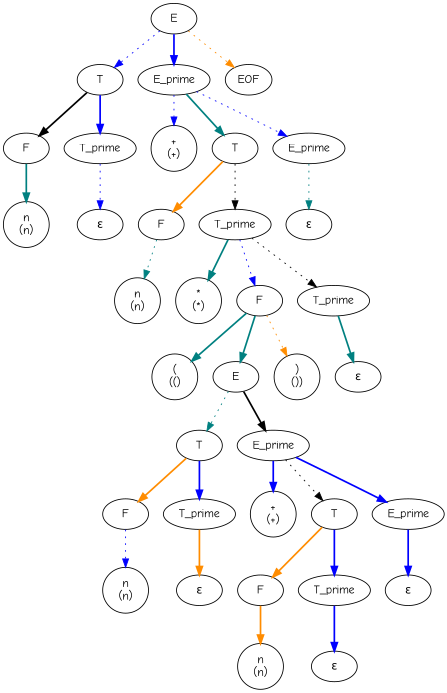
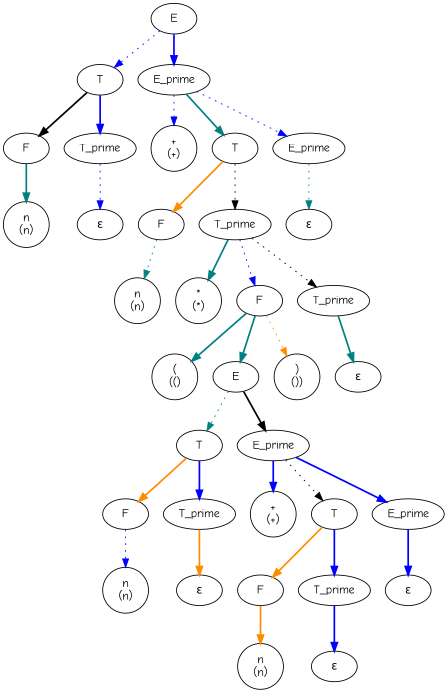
(249, 80) -> none
